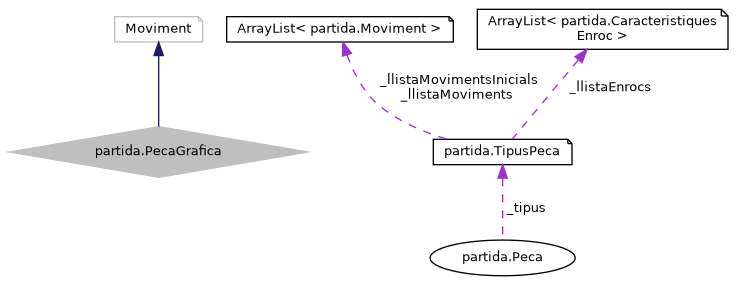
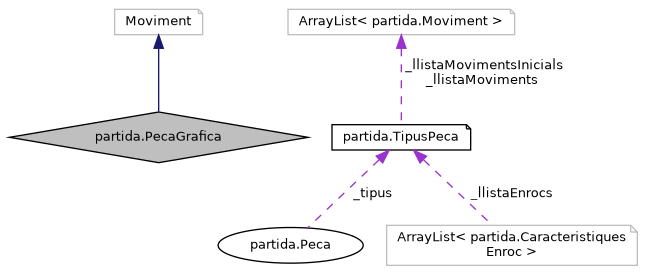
(340, 29) -> (401, 22)
(603, 29) -> (512, 245)
(545, 99) -> (458, 193)
(159, 152) -> (159, 137)
